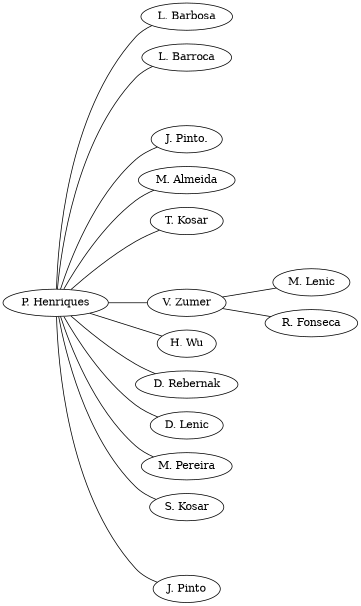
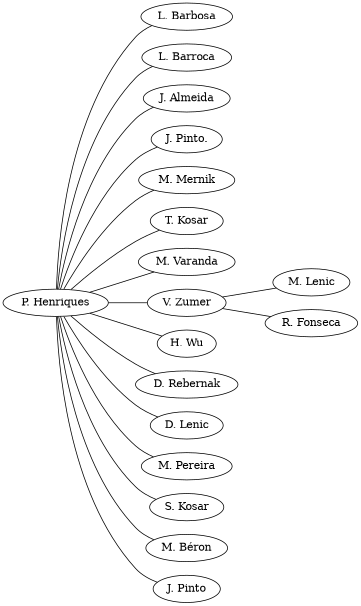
none -> (187, 98)
(187, 180) -> (187, 180)
none -> (187, 262)
none -> (187, 548)
